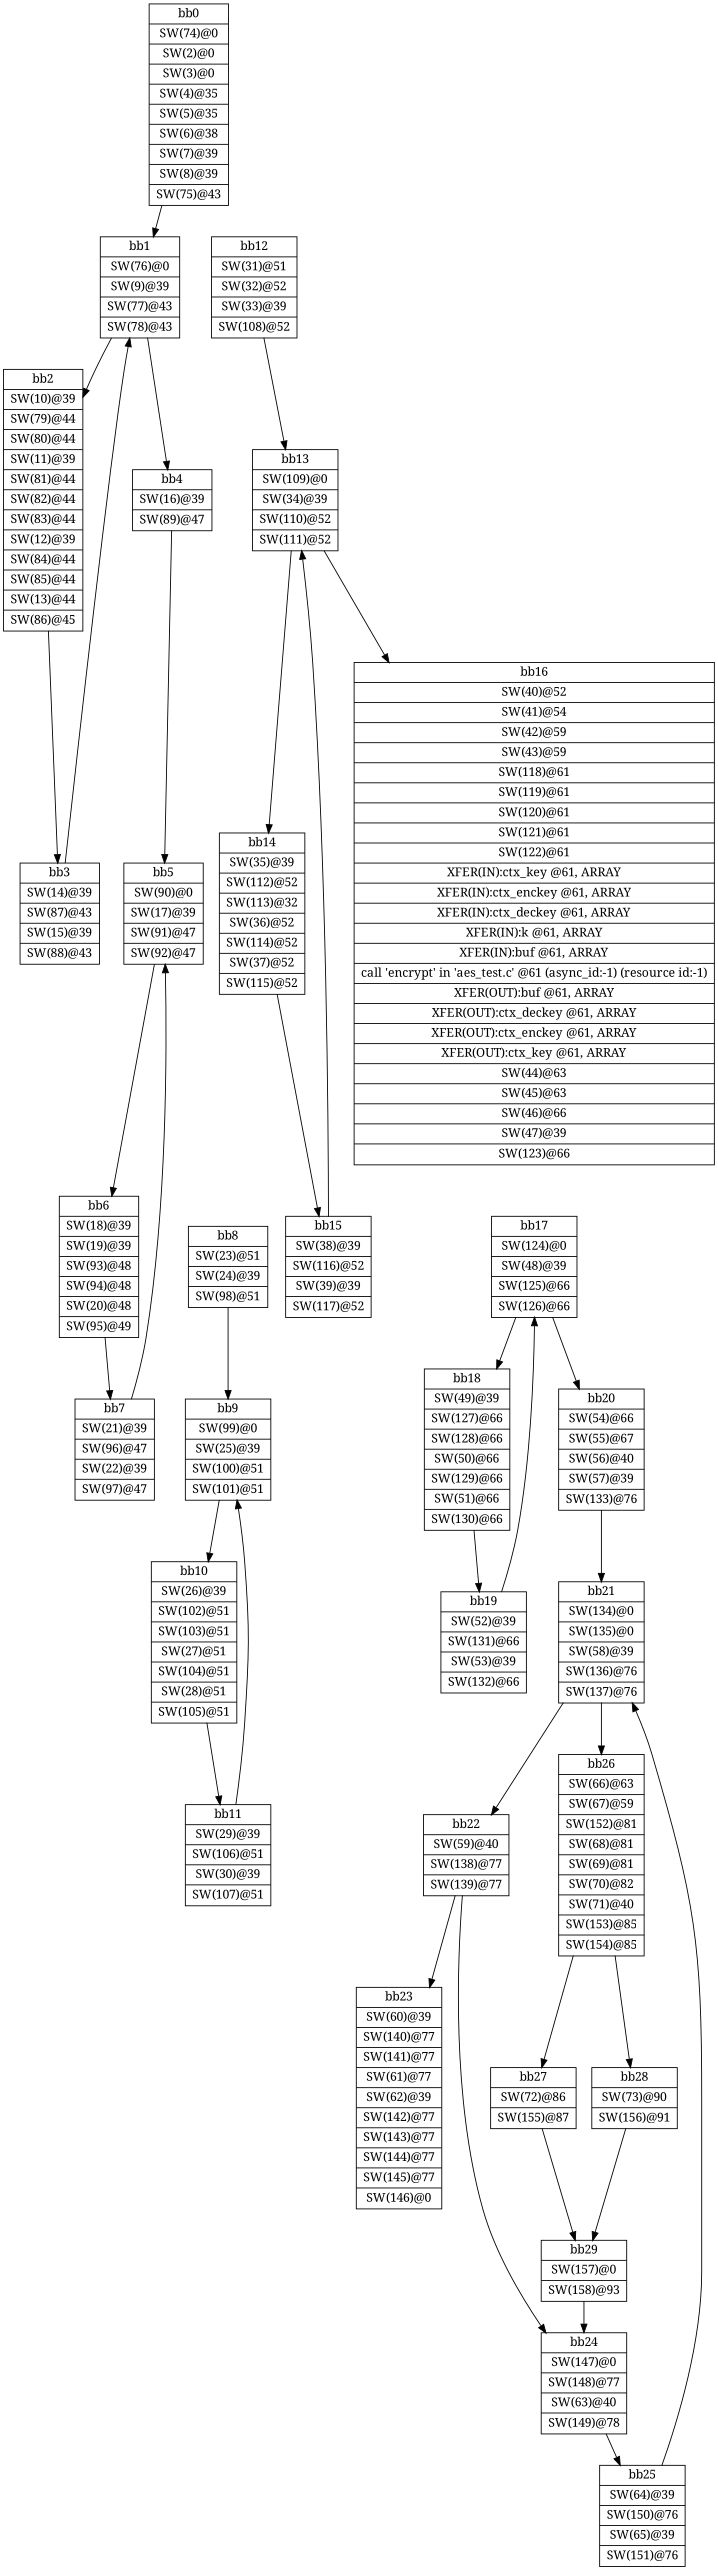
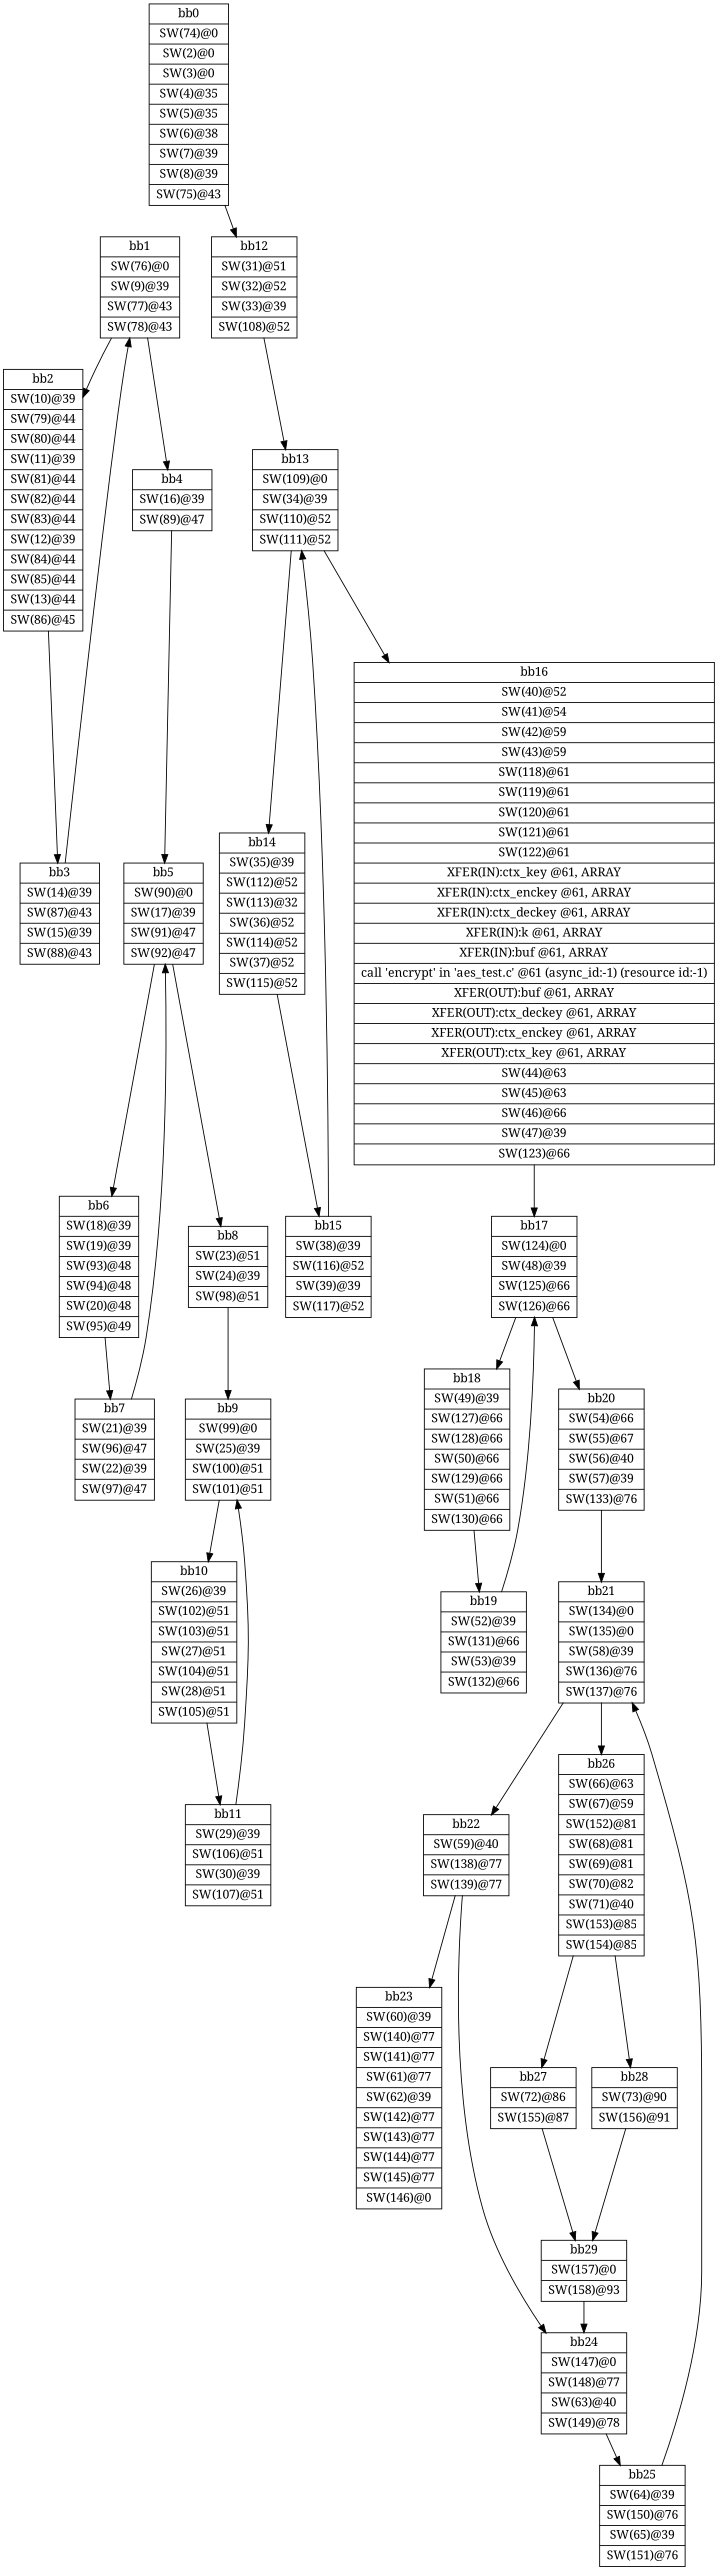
(159, 217) -> (229, 217)
none -> (196, 1091)
none -> (534, 1186)
